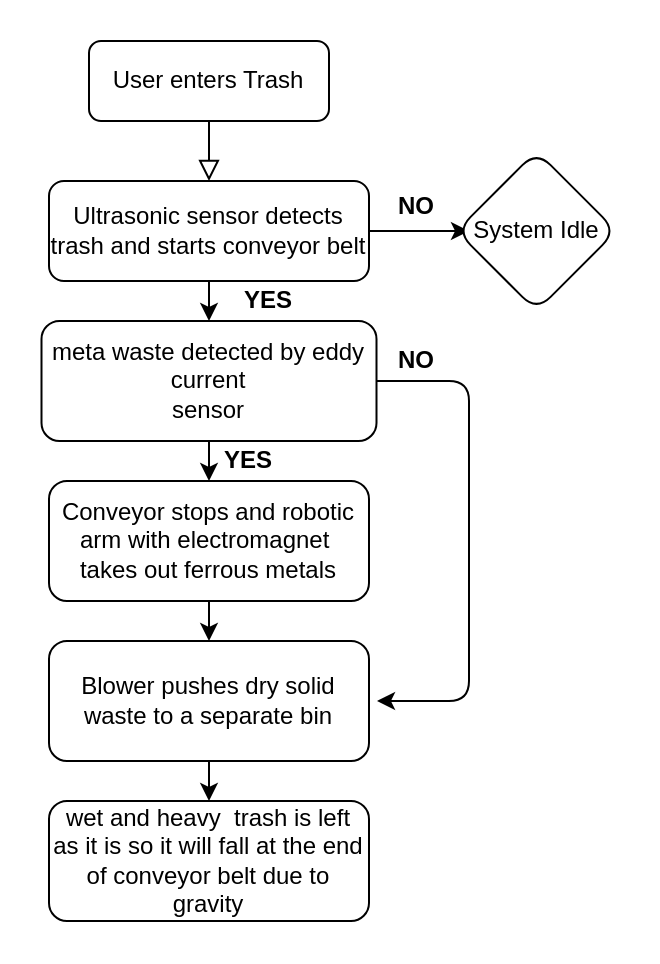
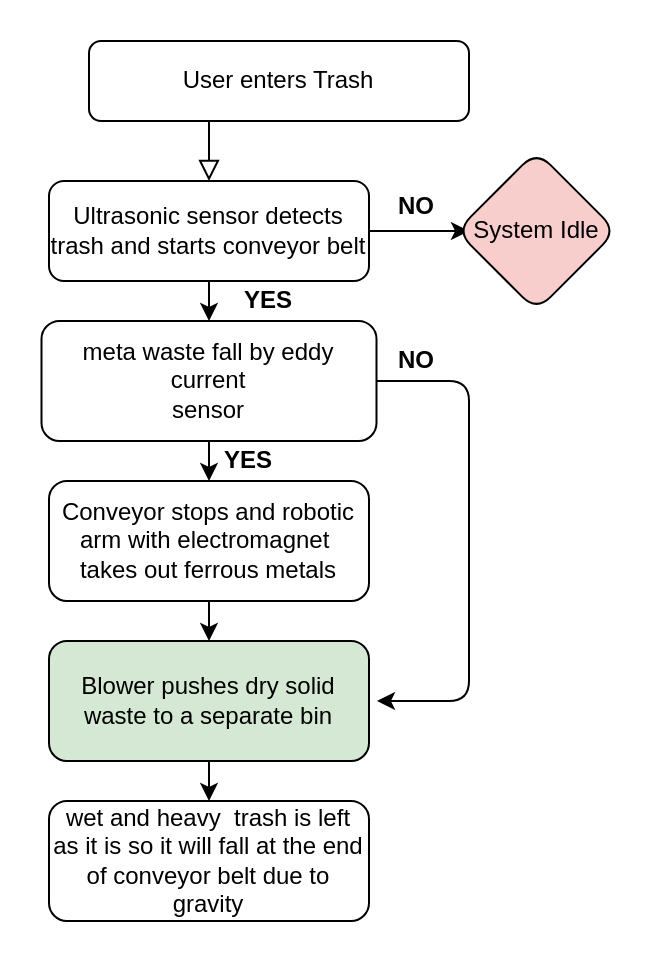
(209, 81) -> (279, 81)
(537, 231) -> (537, 231)
(209, 381) -> (209, 381)
(209, 701) -> (209, 701)
